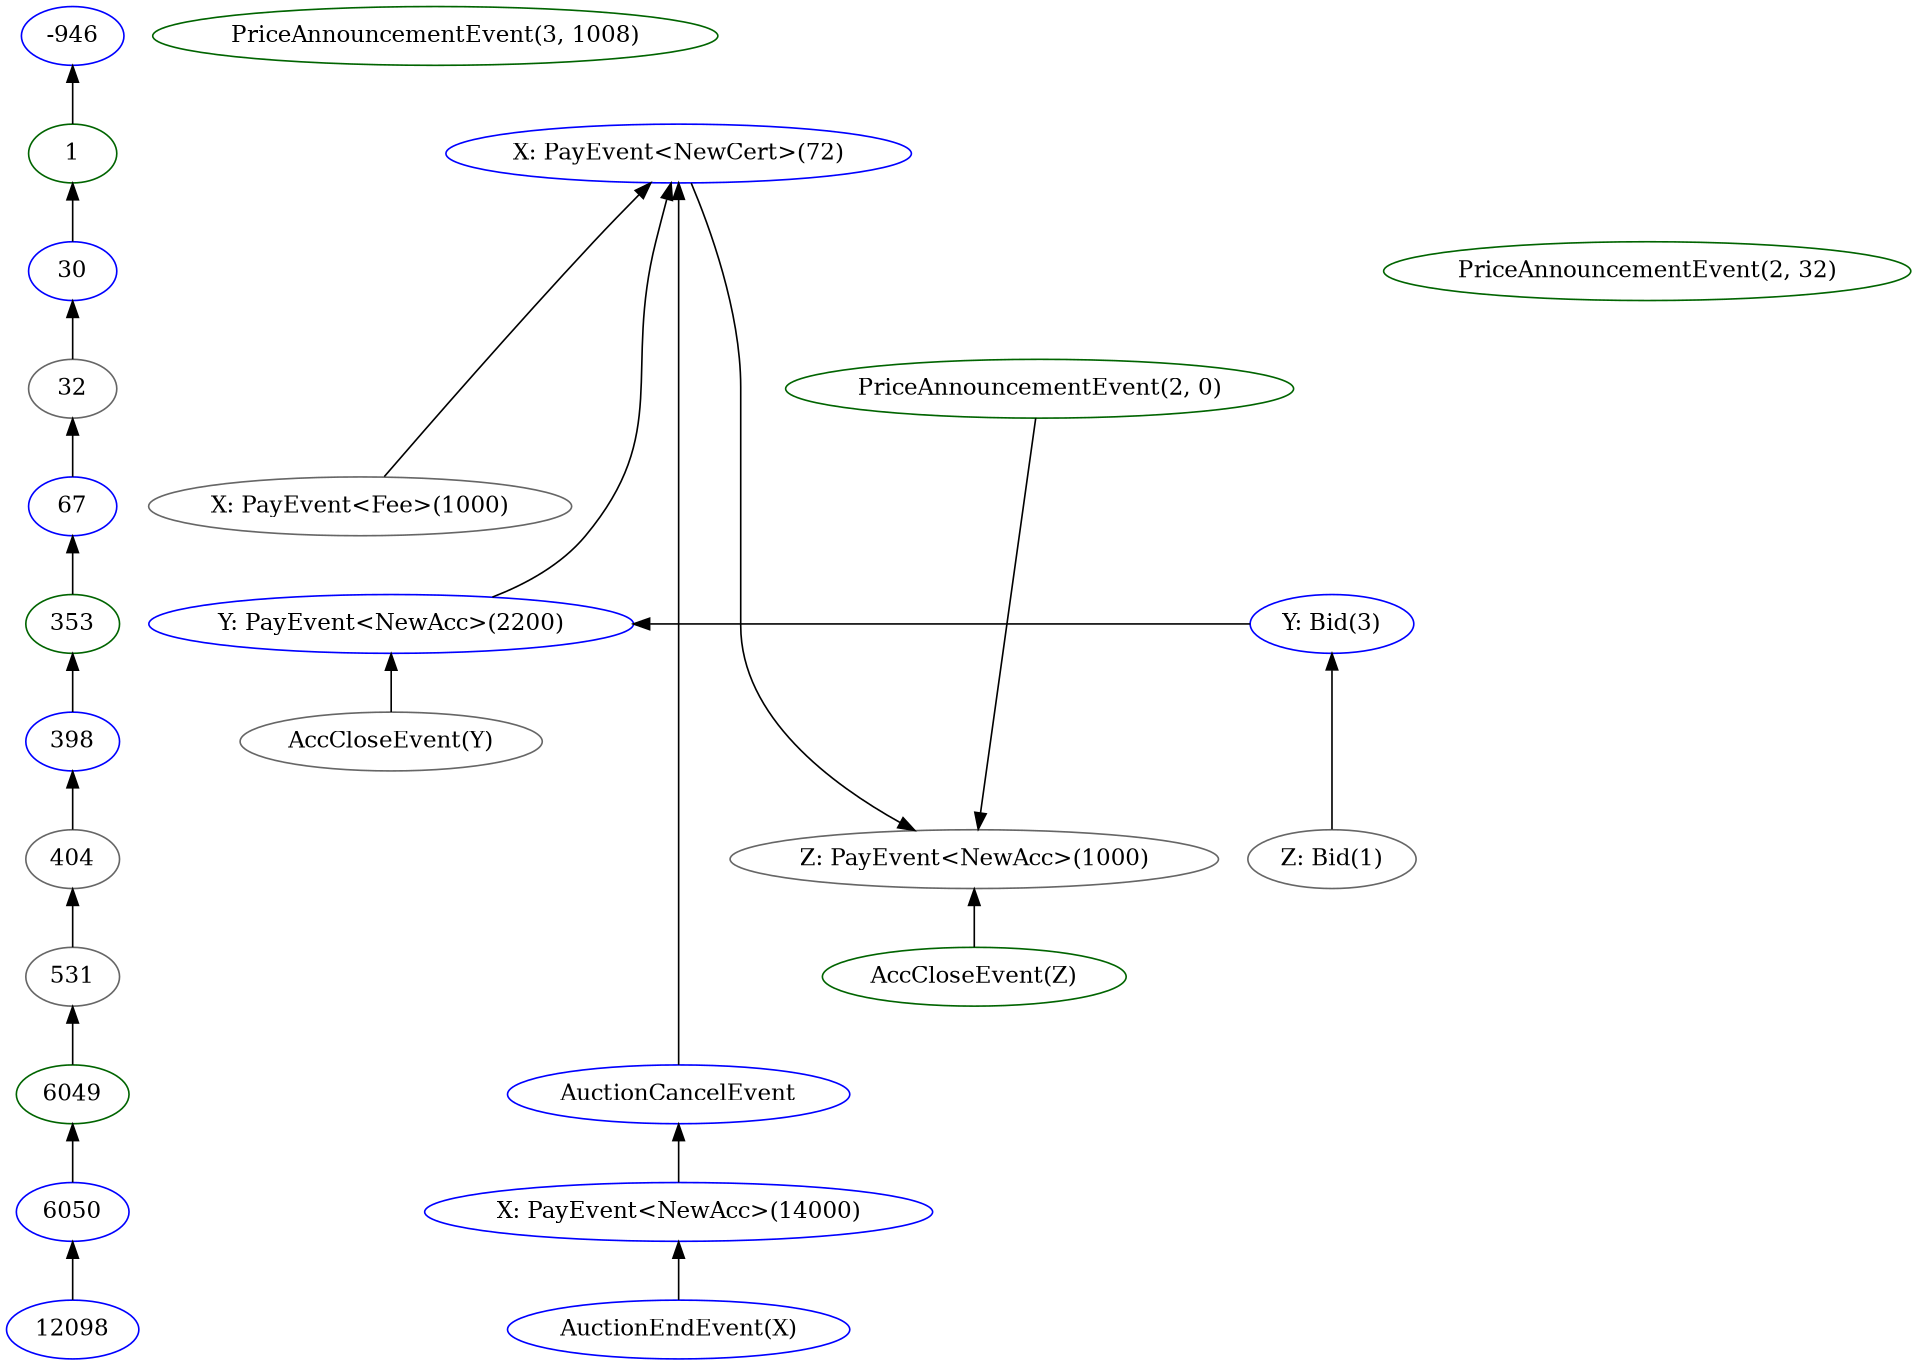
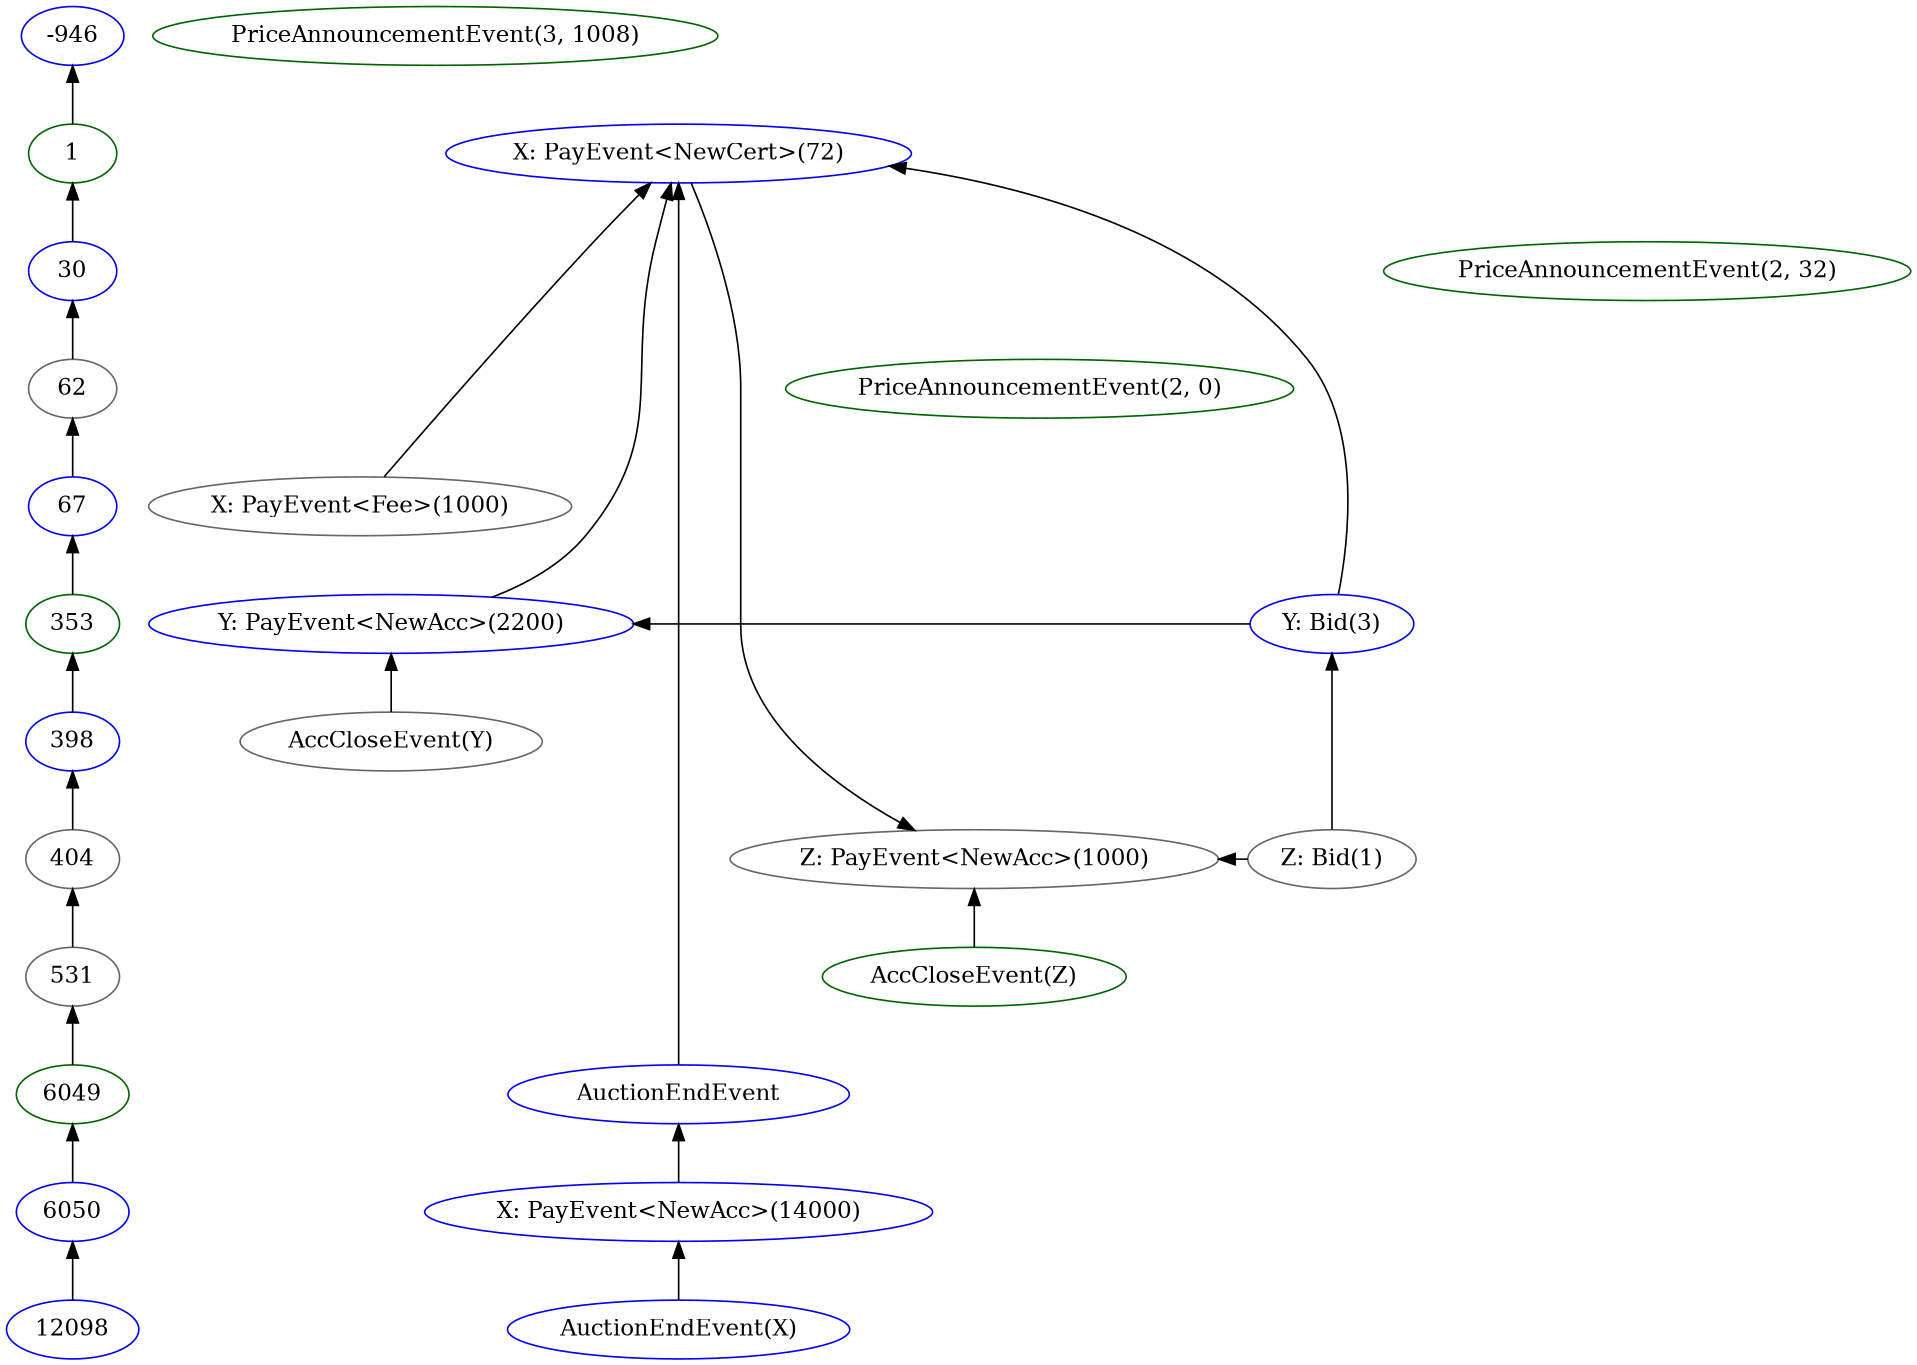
none -> (1231, 287)
(73, 389) -> (73, 389)
(1009, 606) -> (1242, 859)
(679, 1094) -> (679, 1094)
